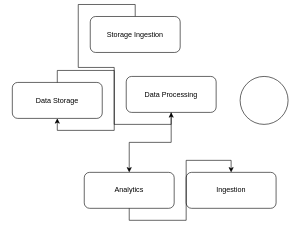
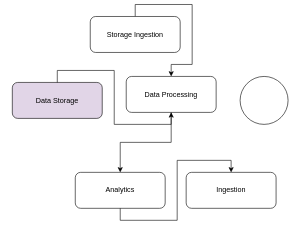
(57, 101) -> (57, 101)
(83, 131) -> (163, 5)
(129, 191) -> (120, 191)
